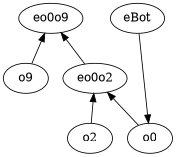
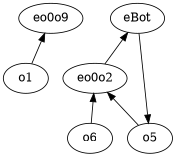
(75, 52) -> (114, 52)
(26, 78) -> (26, 78)
(90, 138) -> (90, 138)
(150, 138) -> (150, 138)
